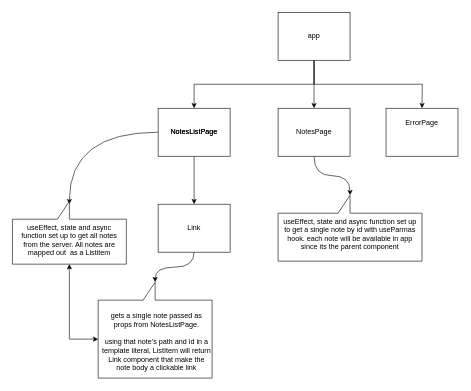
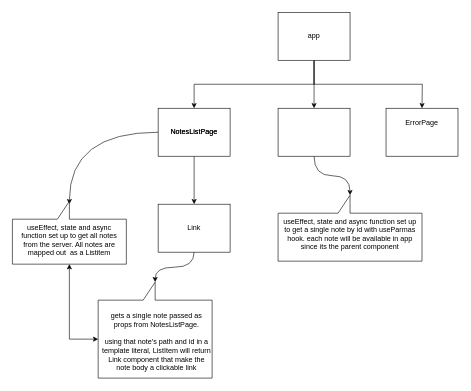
(314, 132) -> none
